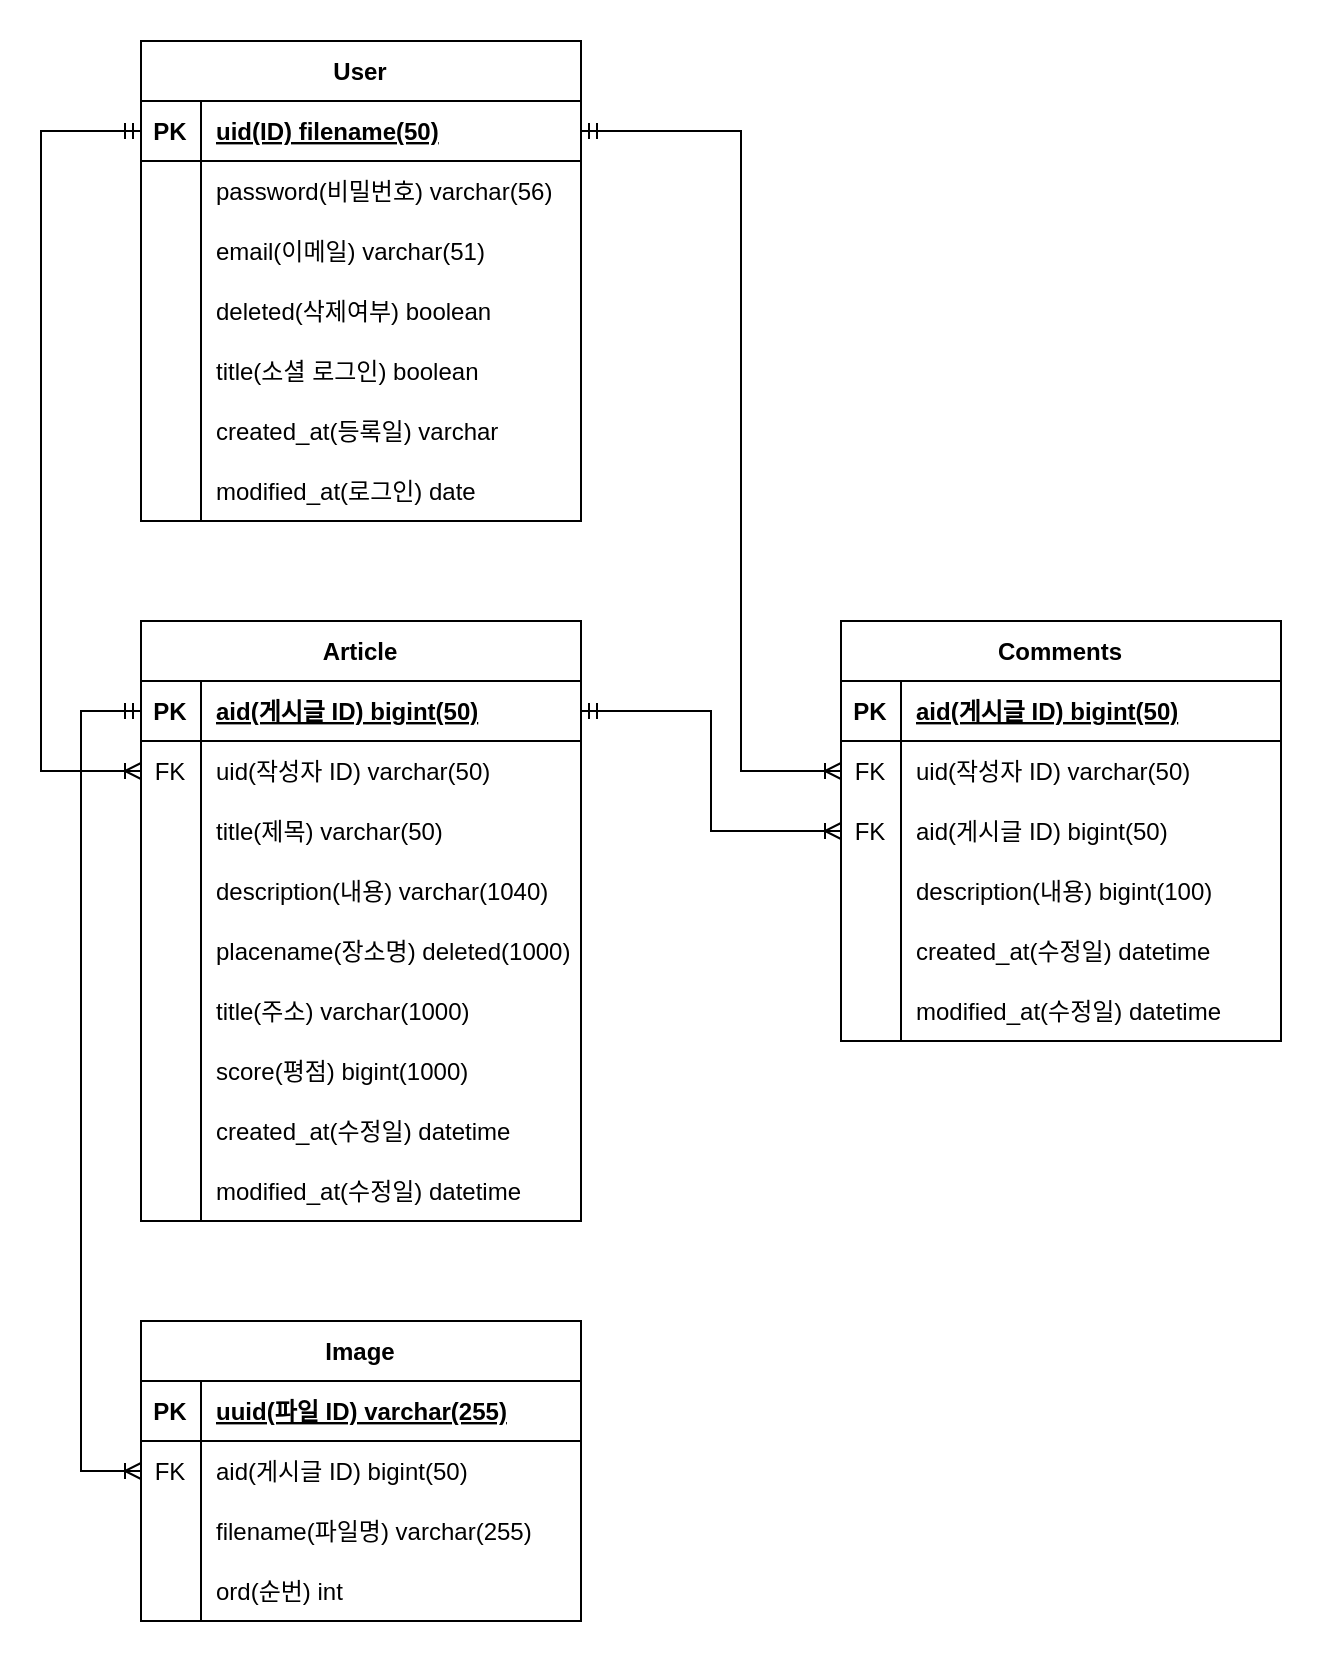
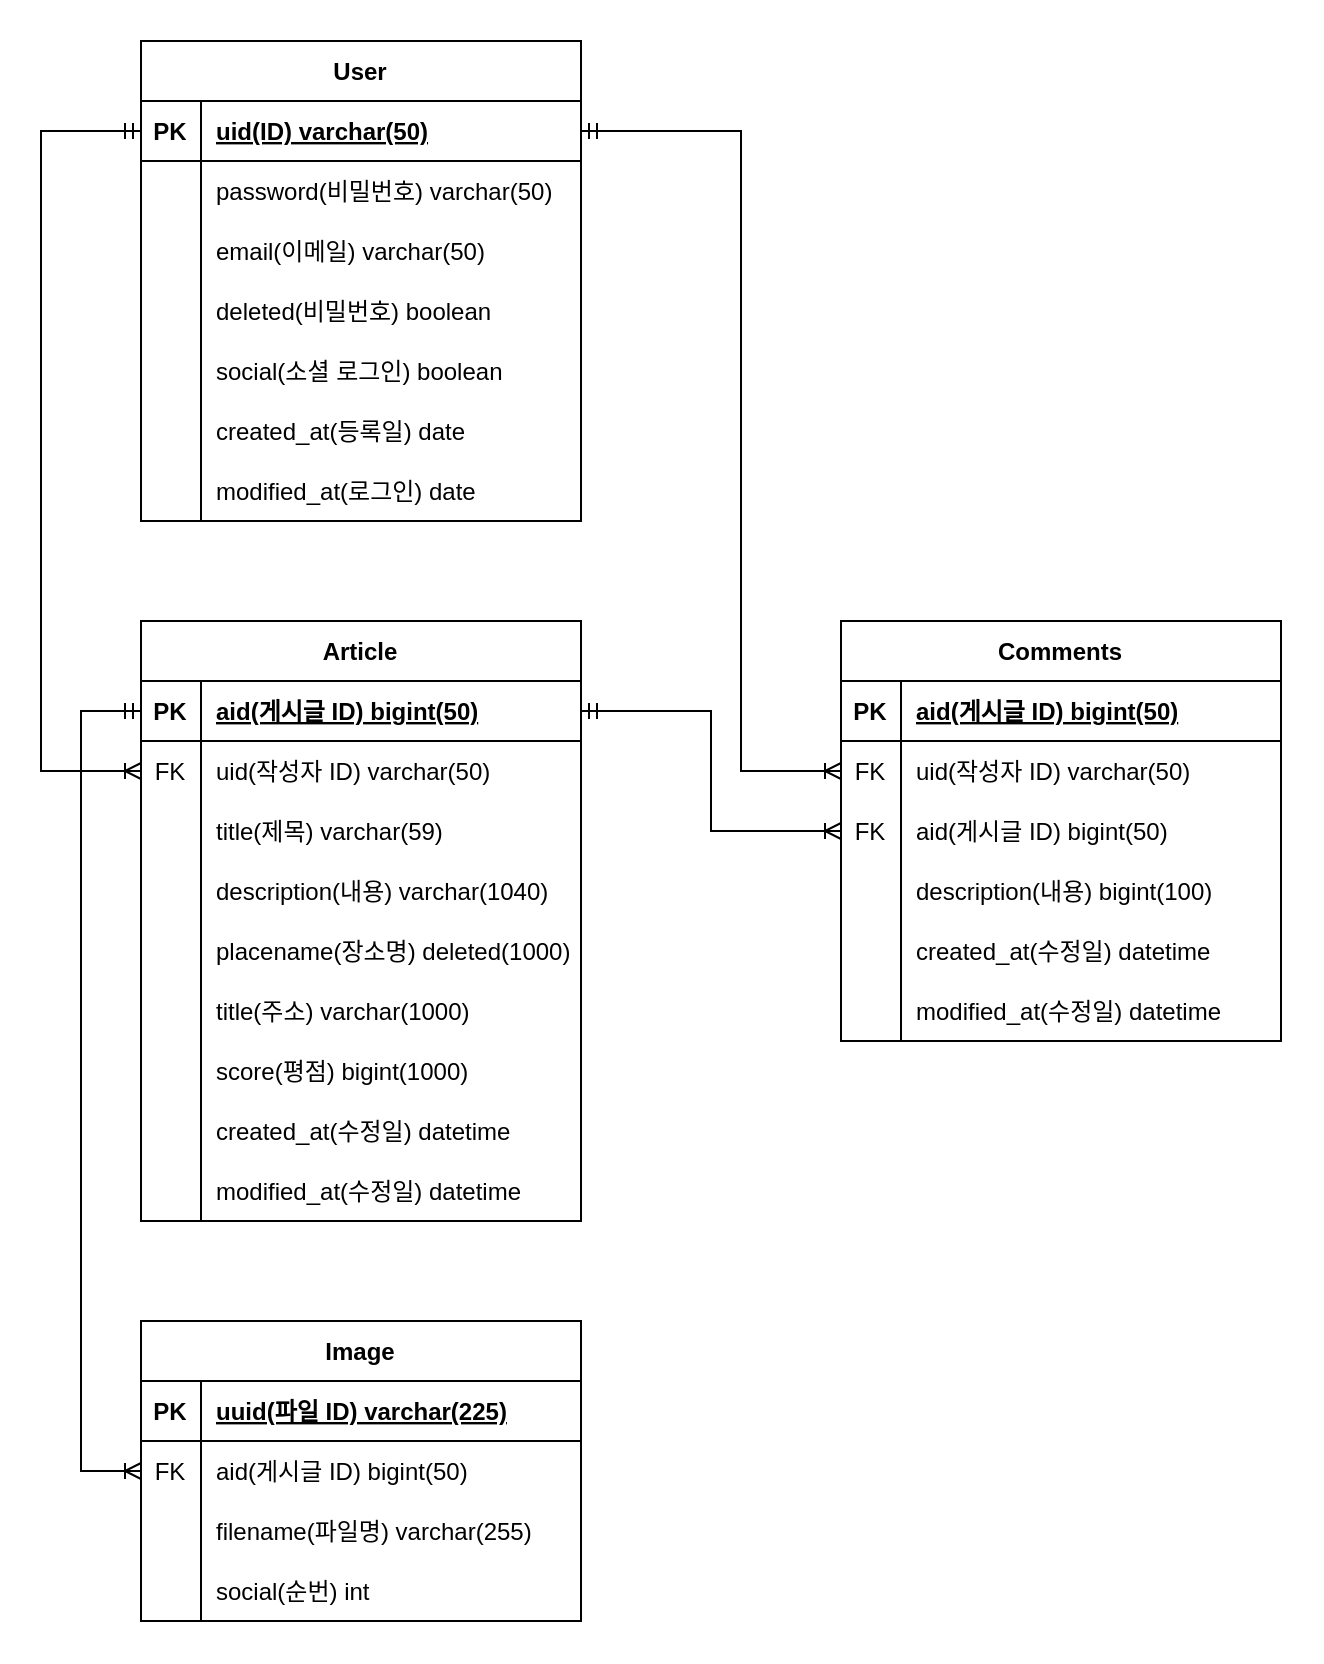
(338, 132) -> (337, 132)
(409, 192) -> (409, 192)
(370, 252) -> (370, 252)
(369, 312) -> (369, 312)
(368, 372) -> (375, 372)
(383, 432) -> (363, 432)
(358, 832) -> (358, 832)
(378, 1412) -> (378, 1412)
(294, 1592) -> (308, 1592)
